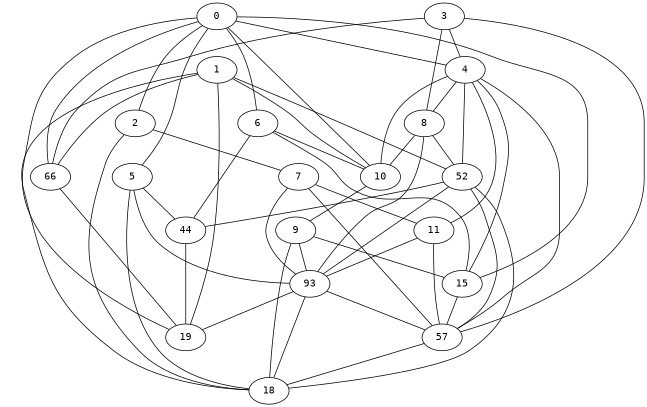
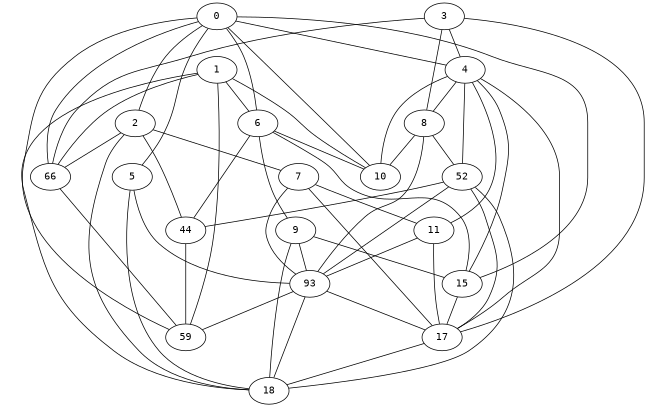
(340, 123) -> (237, 97)
none -> (93, 150)
(159, 204) -> (165, 175)
(338, 204) -> (268, 179)
(186, 337) -> (186, 337)
(442, 337) -> (442, 337)
